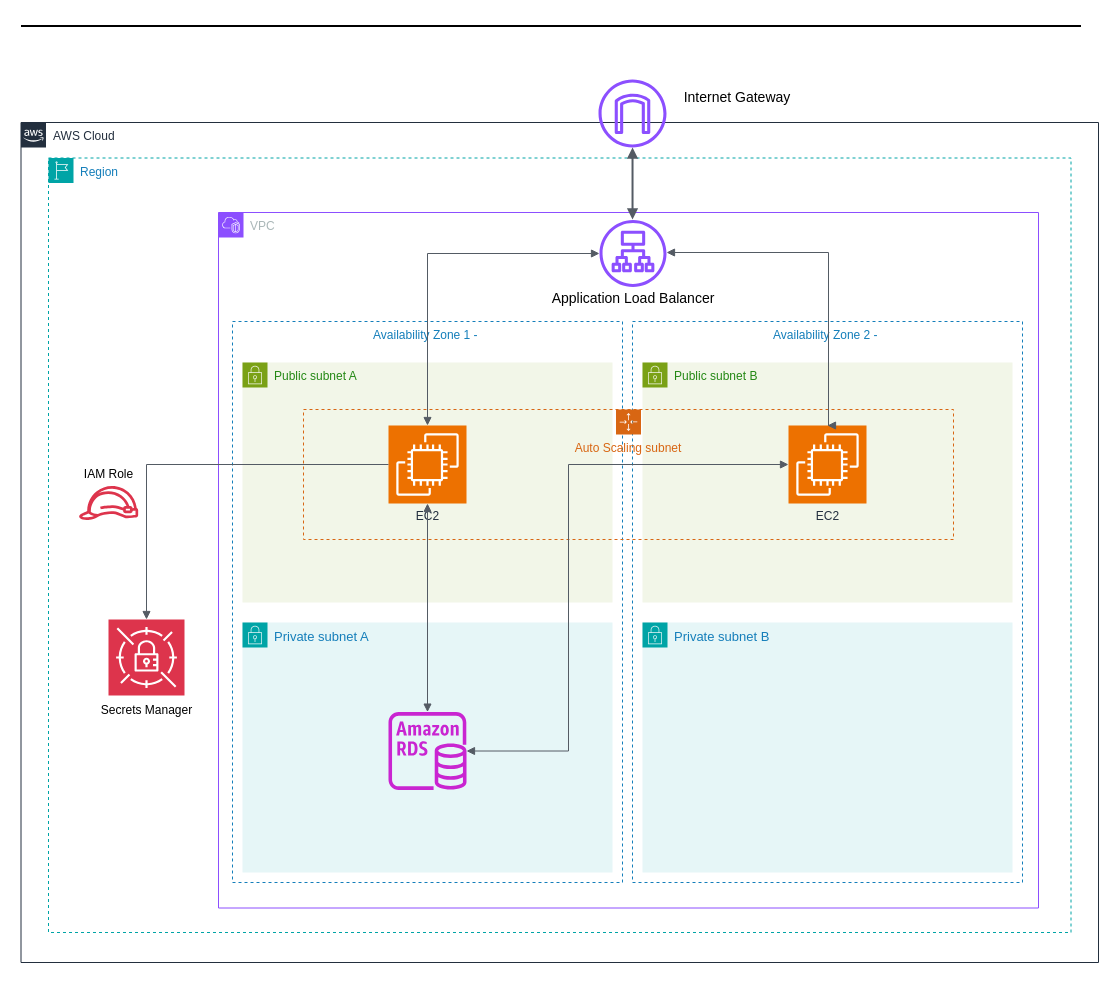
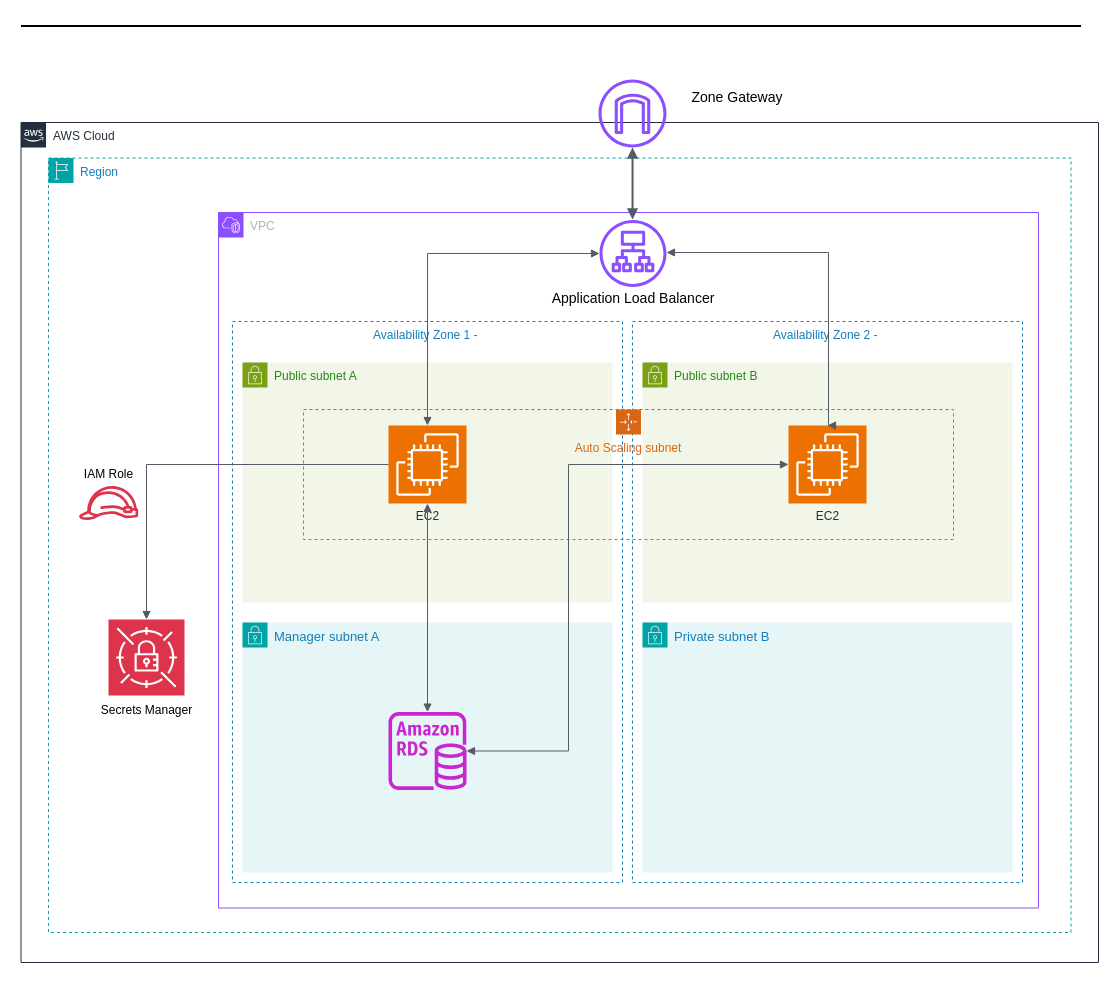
(738, 98) -> (738, 98)
(328, 637) -> (329, 637)
